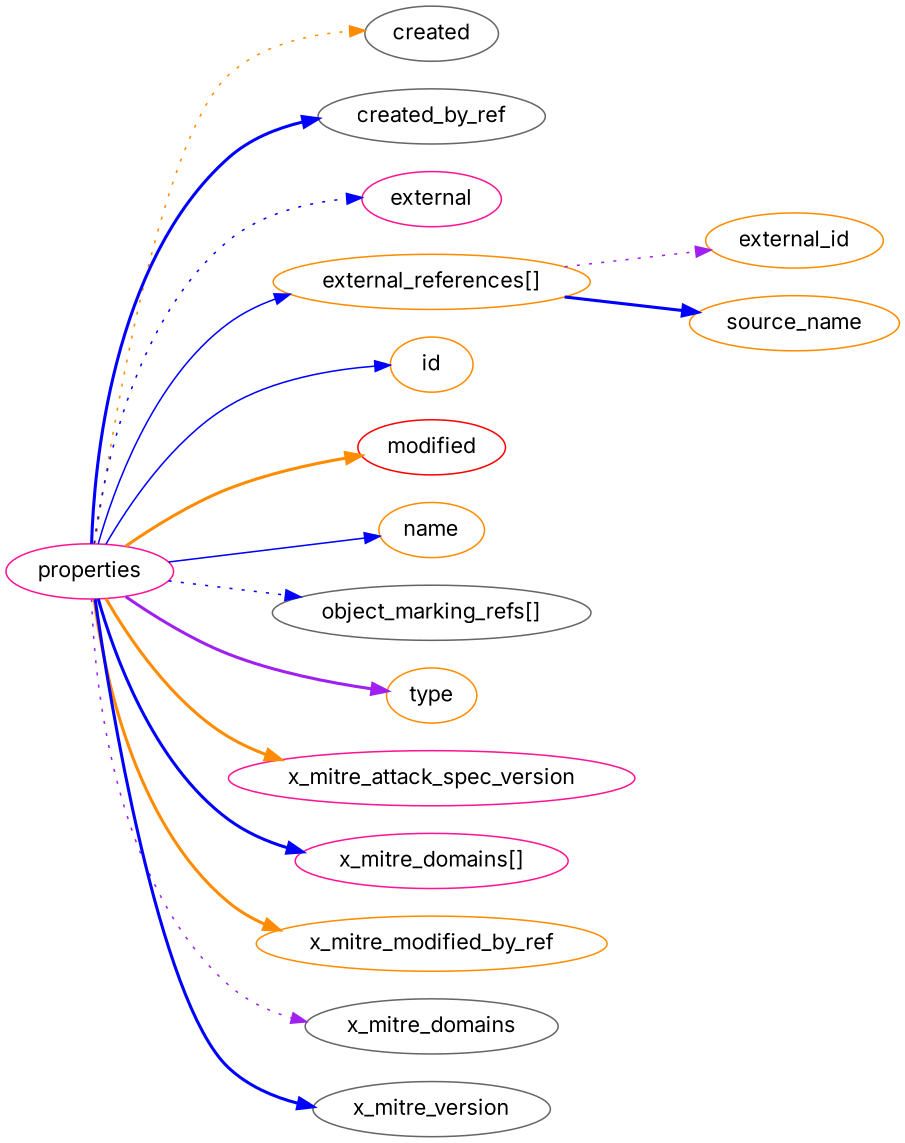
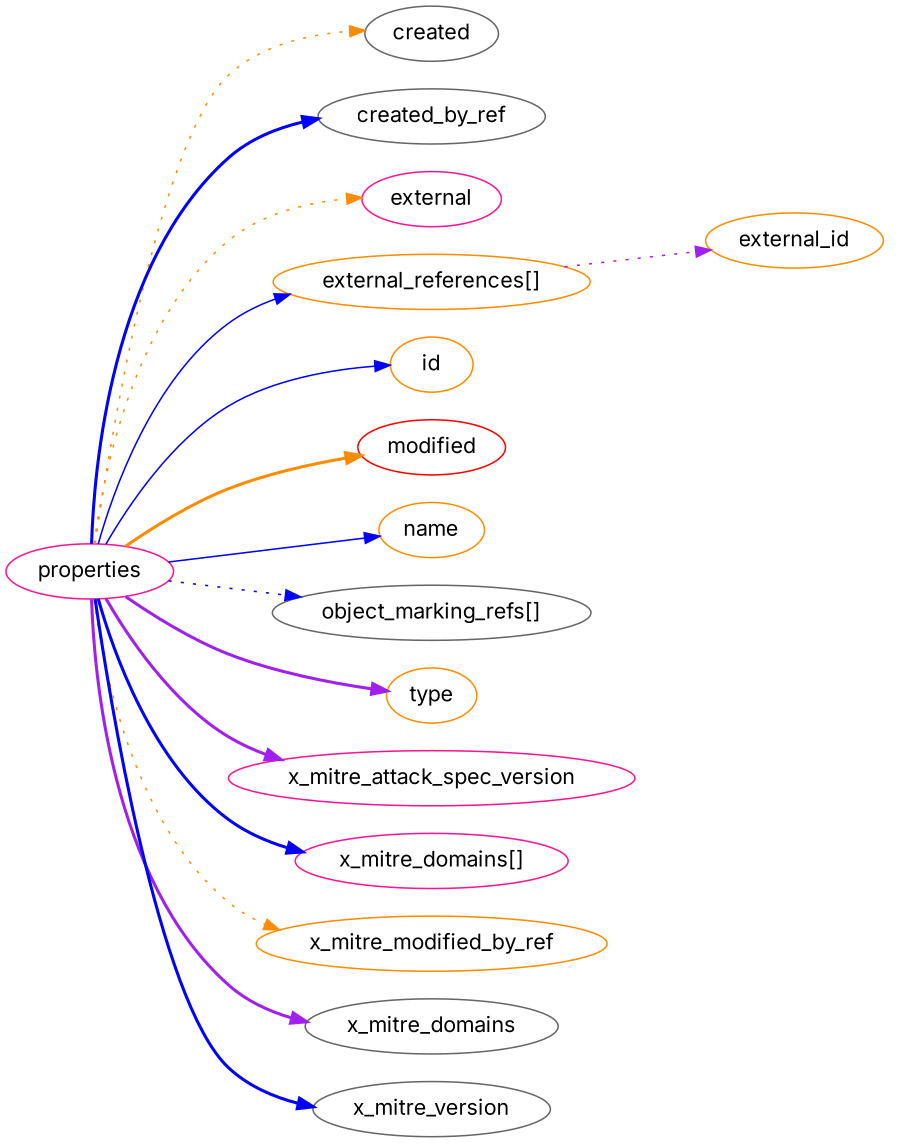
(163, 323) -> (163, 323)
(794, 323) -> none
(173, 691) -> (173, 691)
(117, 781) -> (117, 781)
(143, 783) -> (143, 783)
